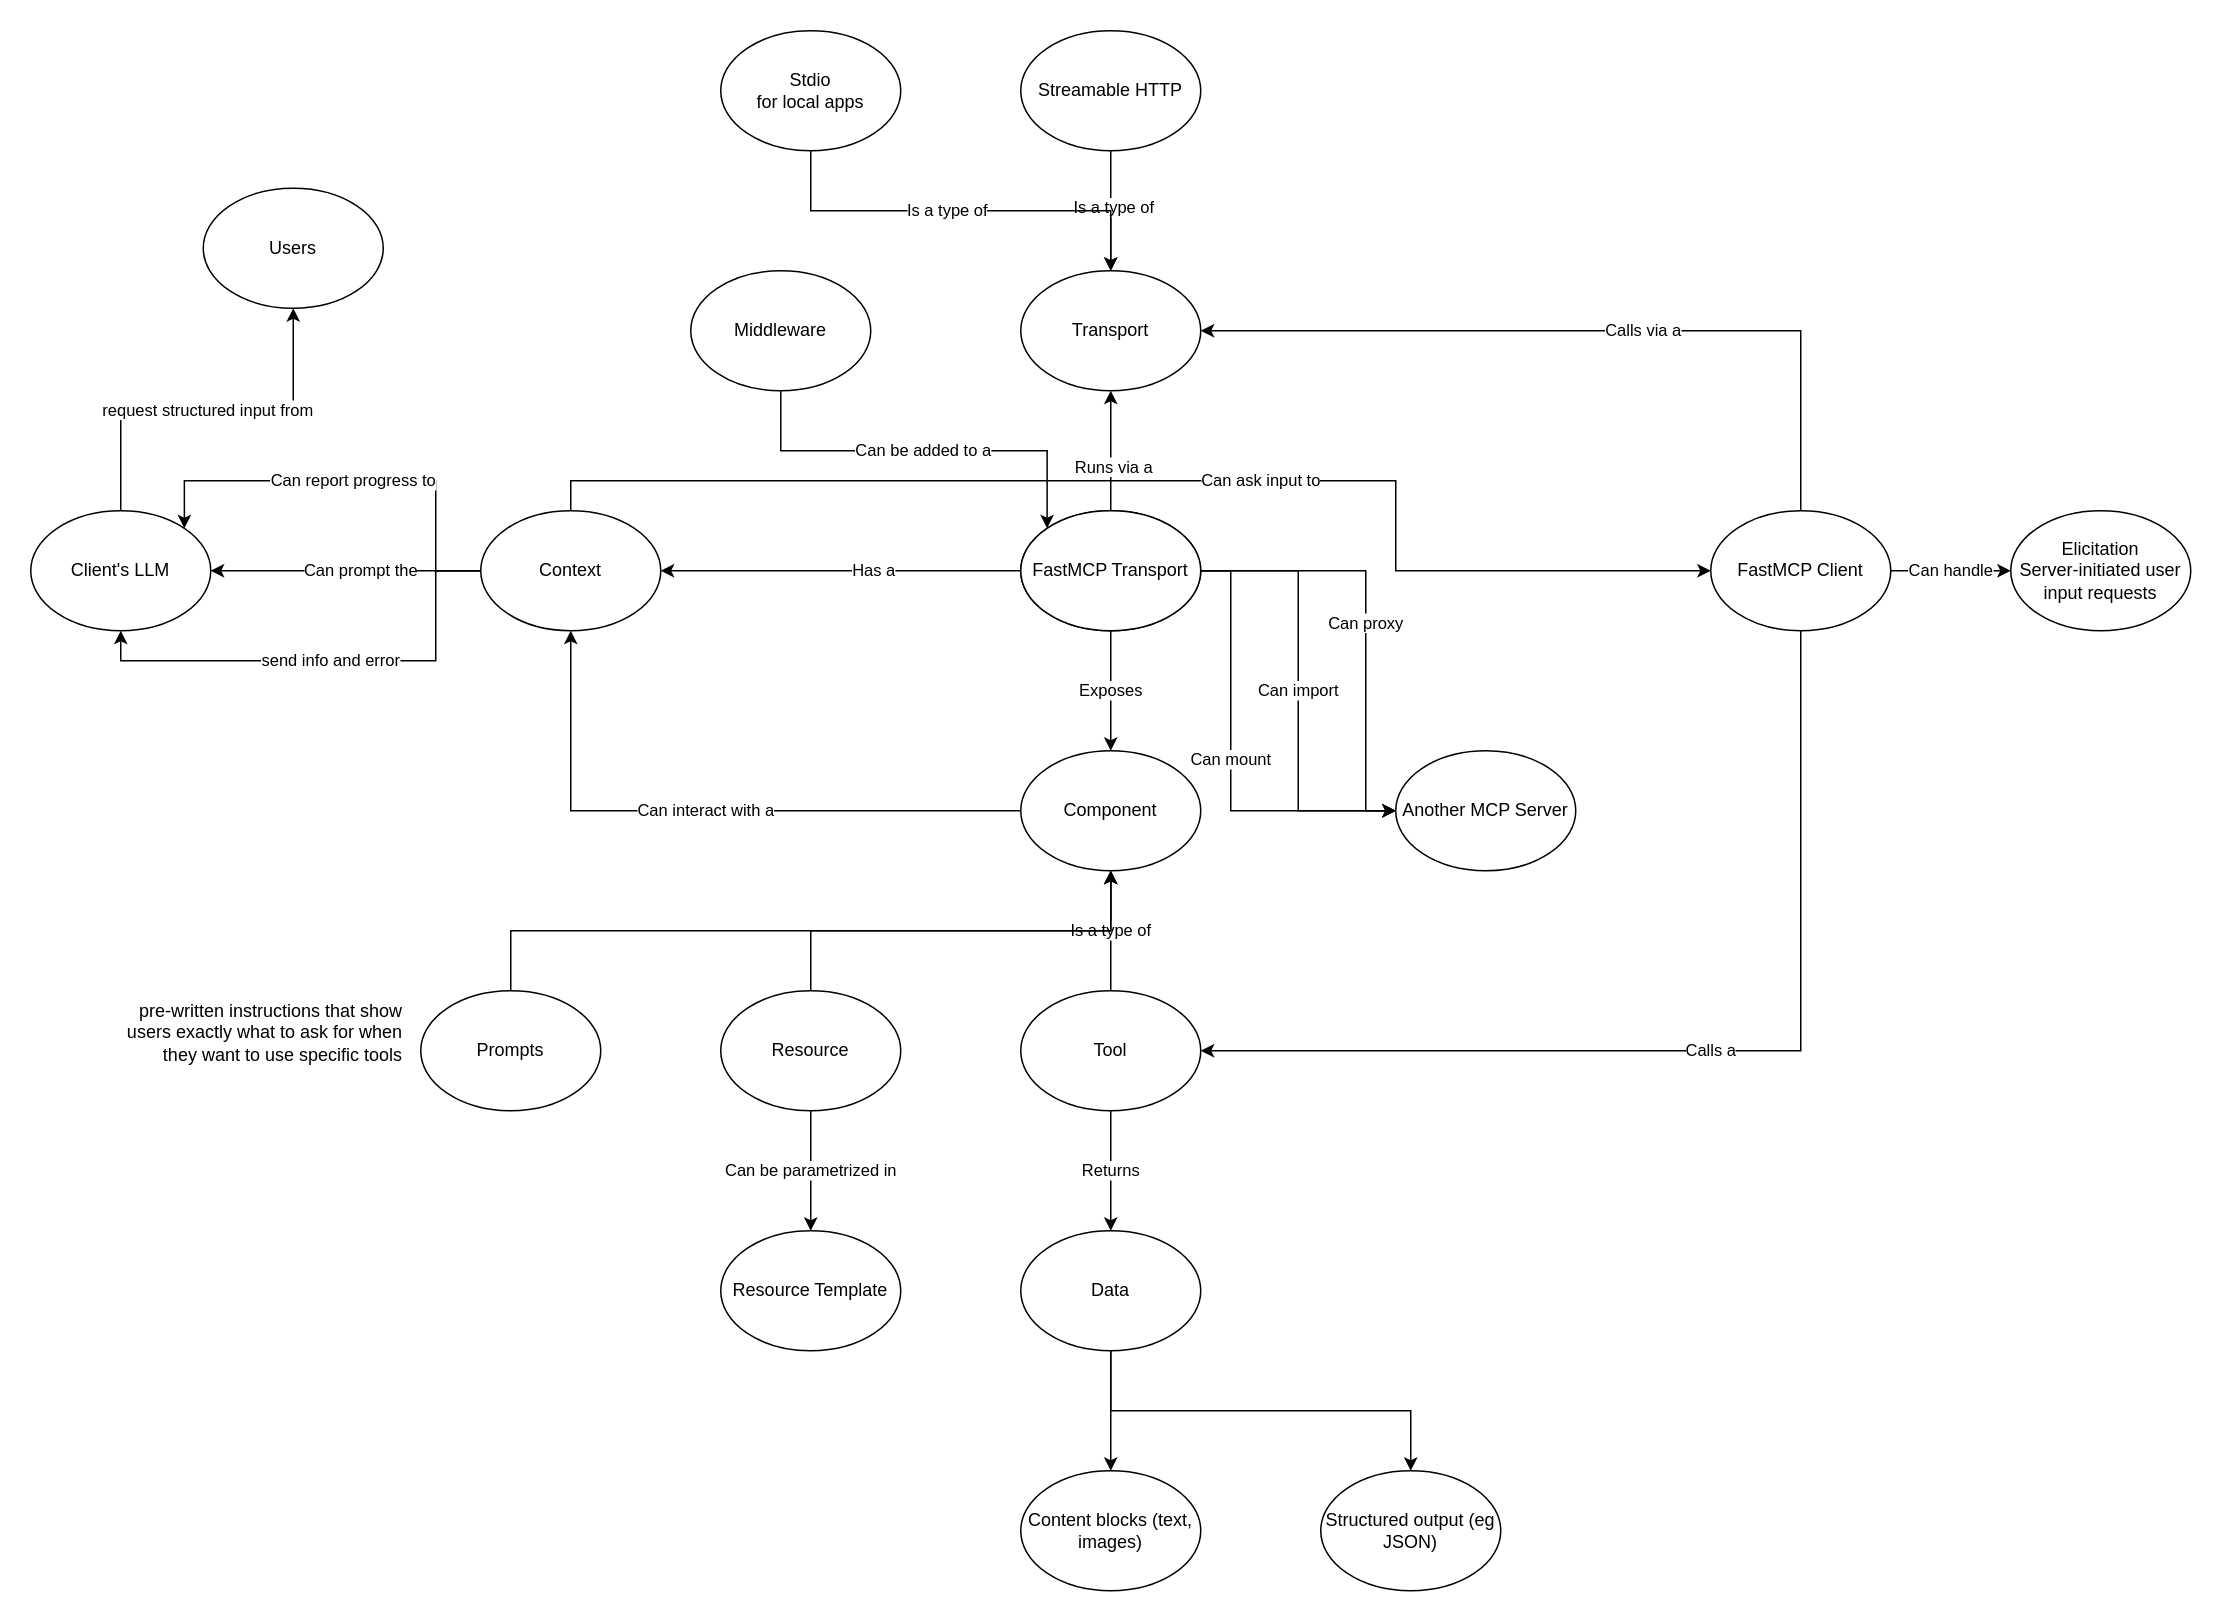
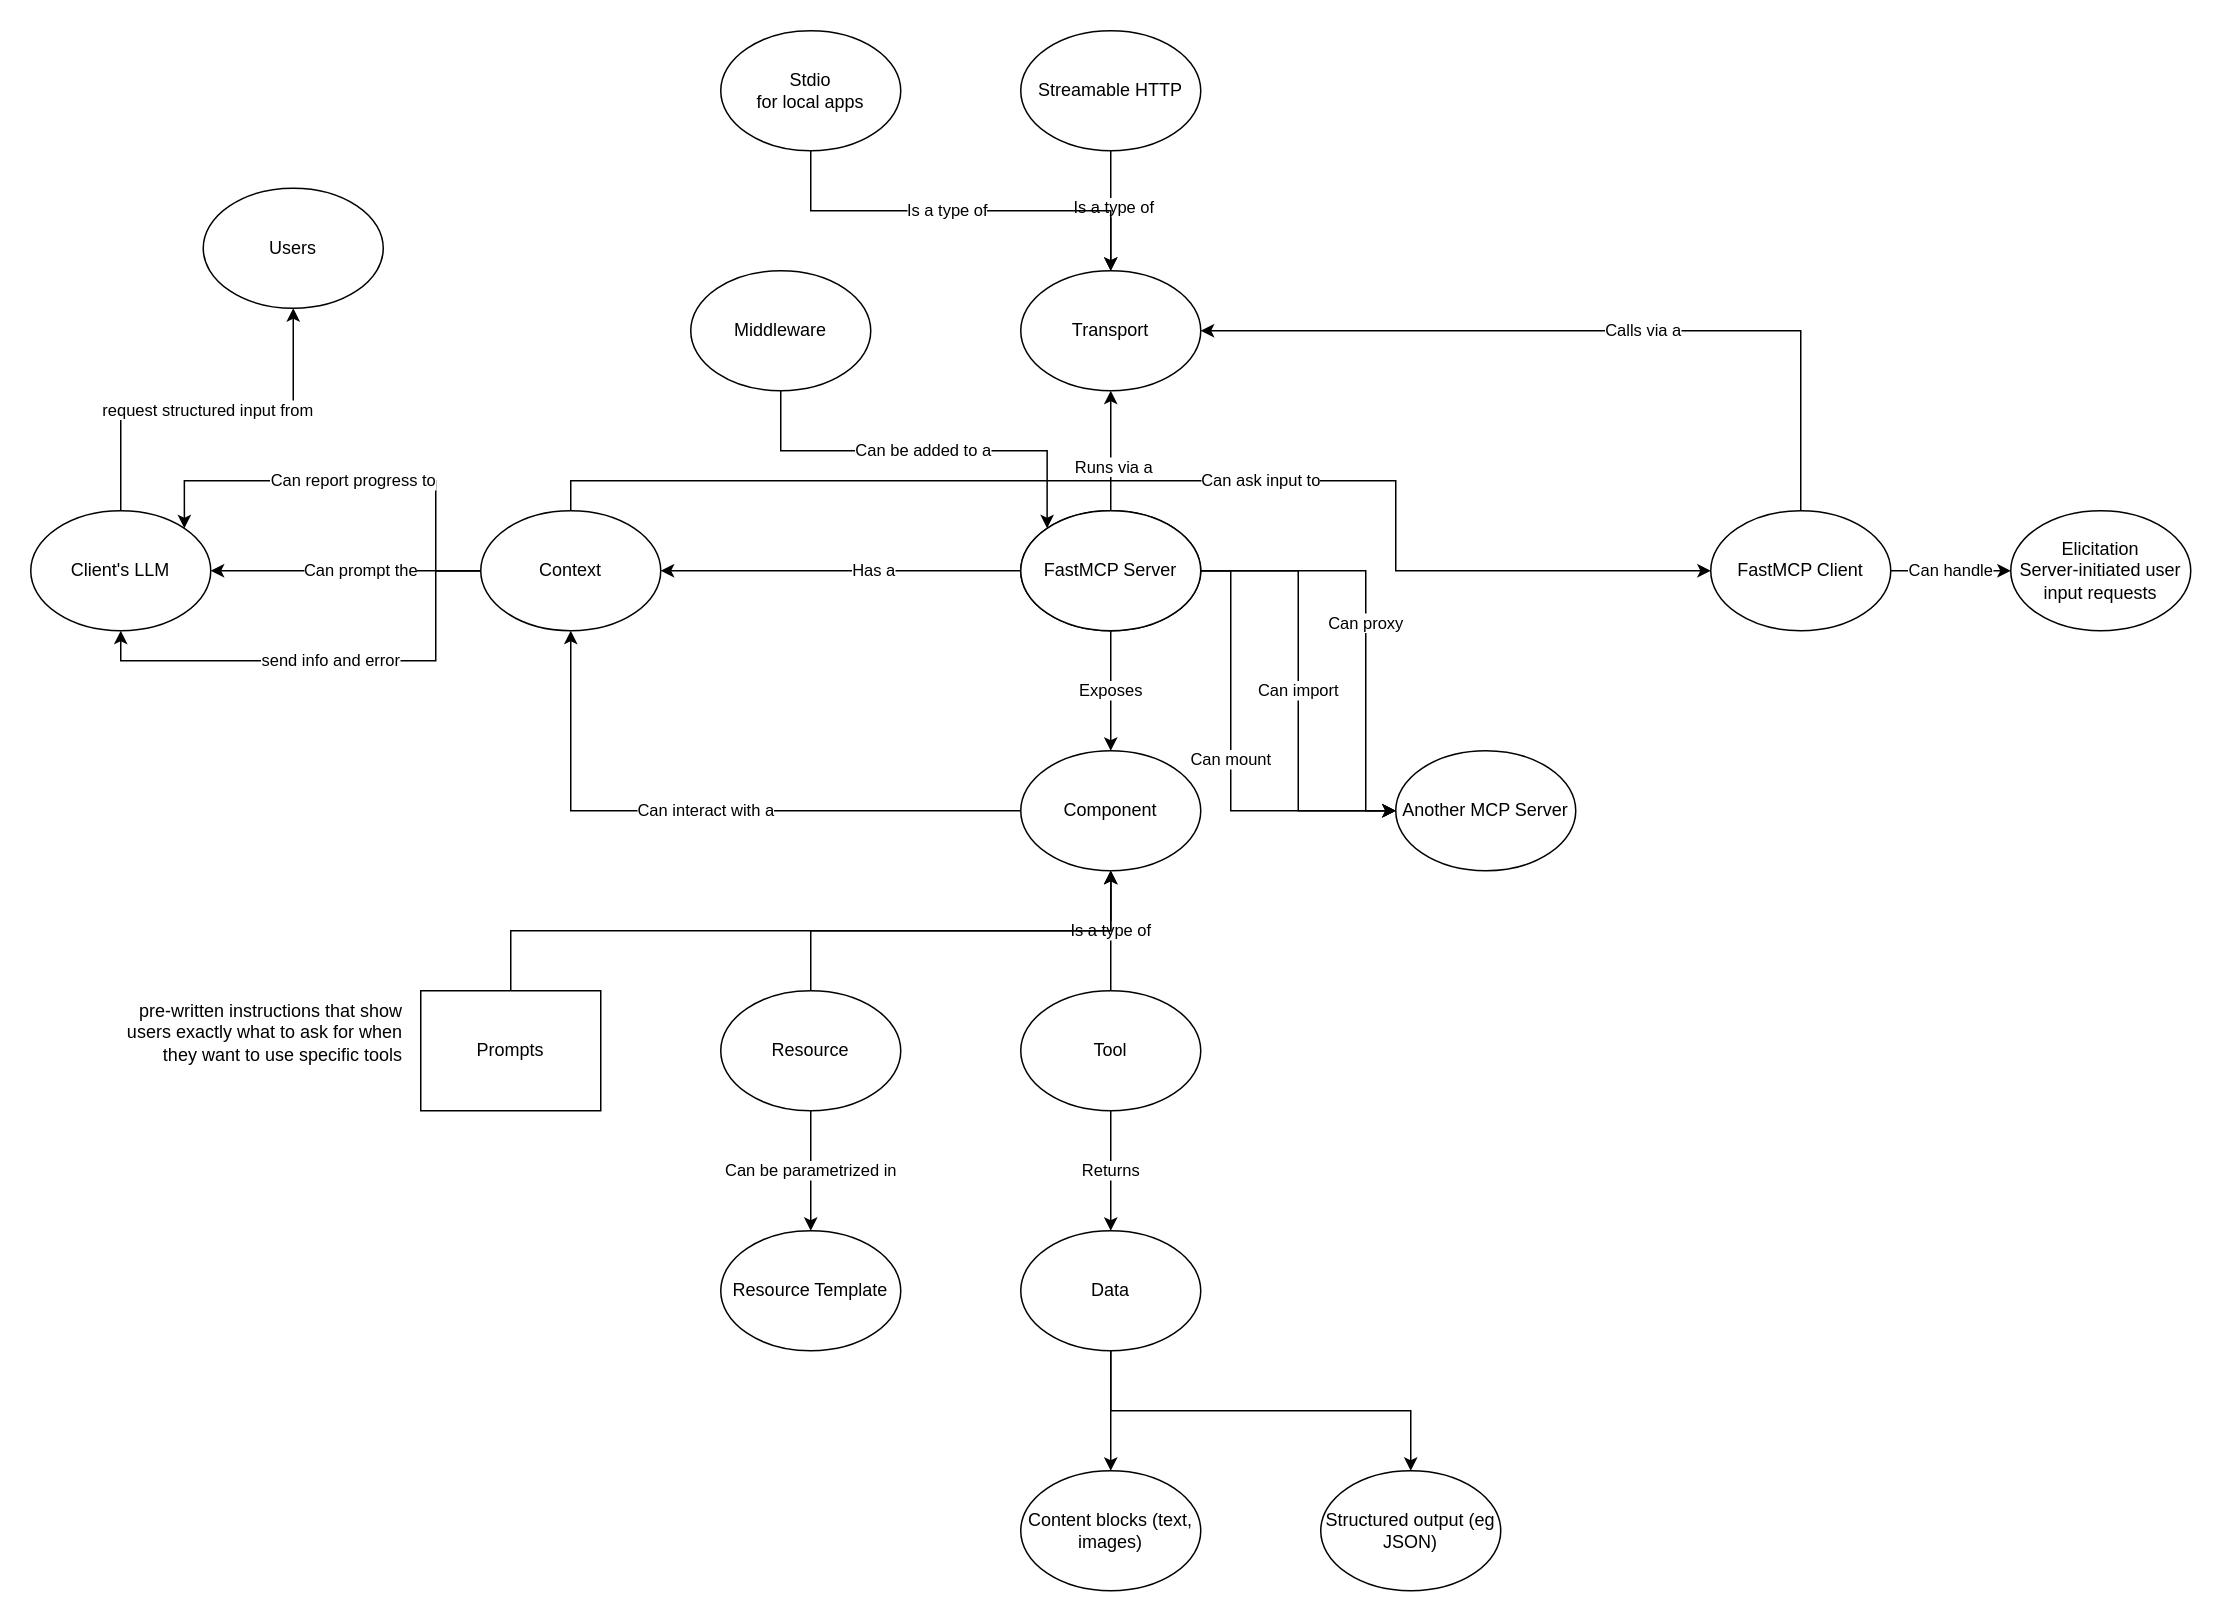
(1111, 571) -> (1111, 571)
(511, 1051) -> (511, 1051)
(1716, 1051) -> none
